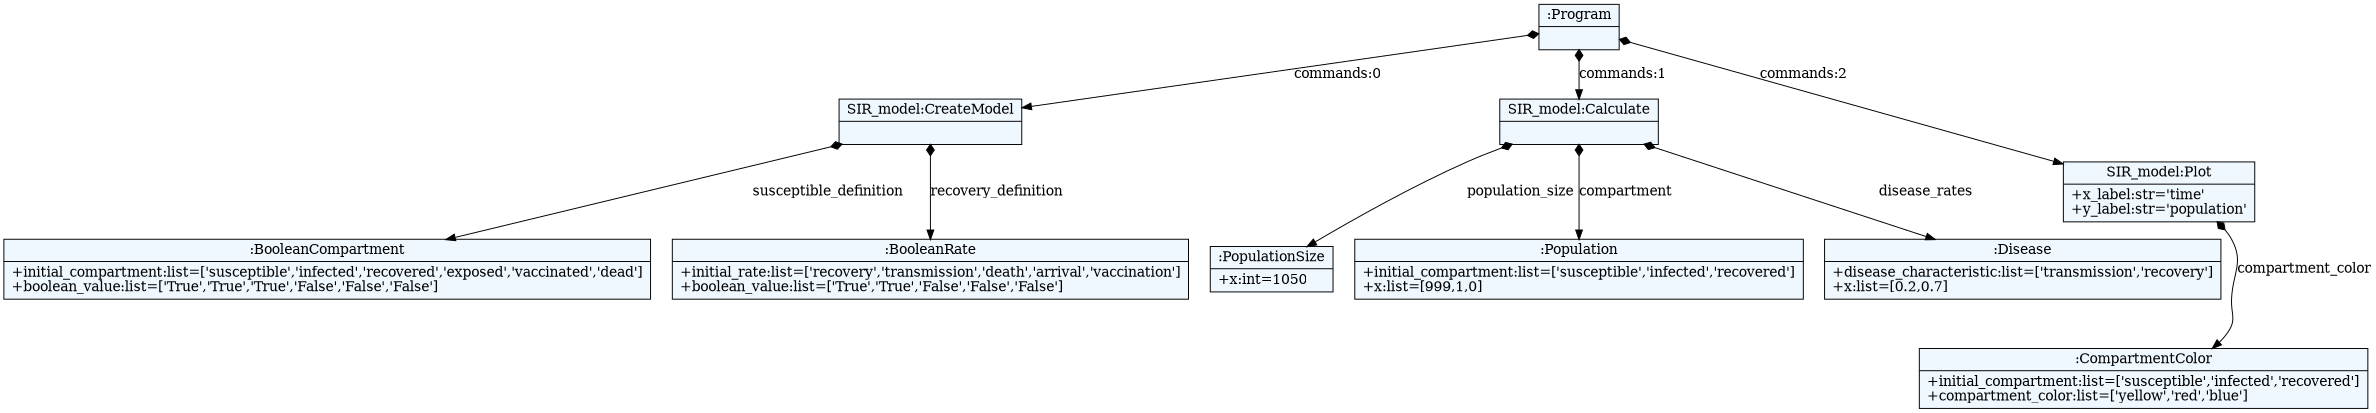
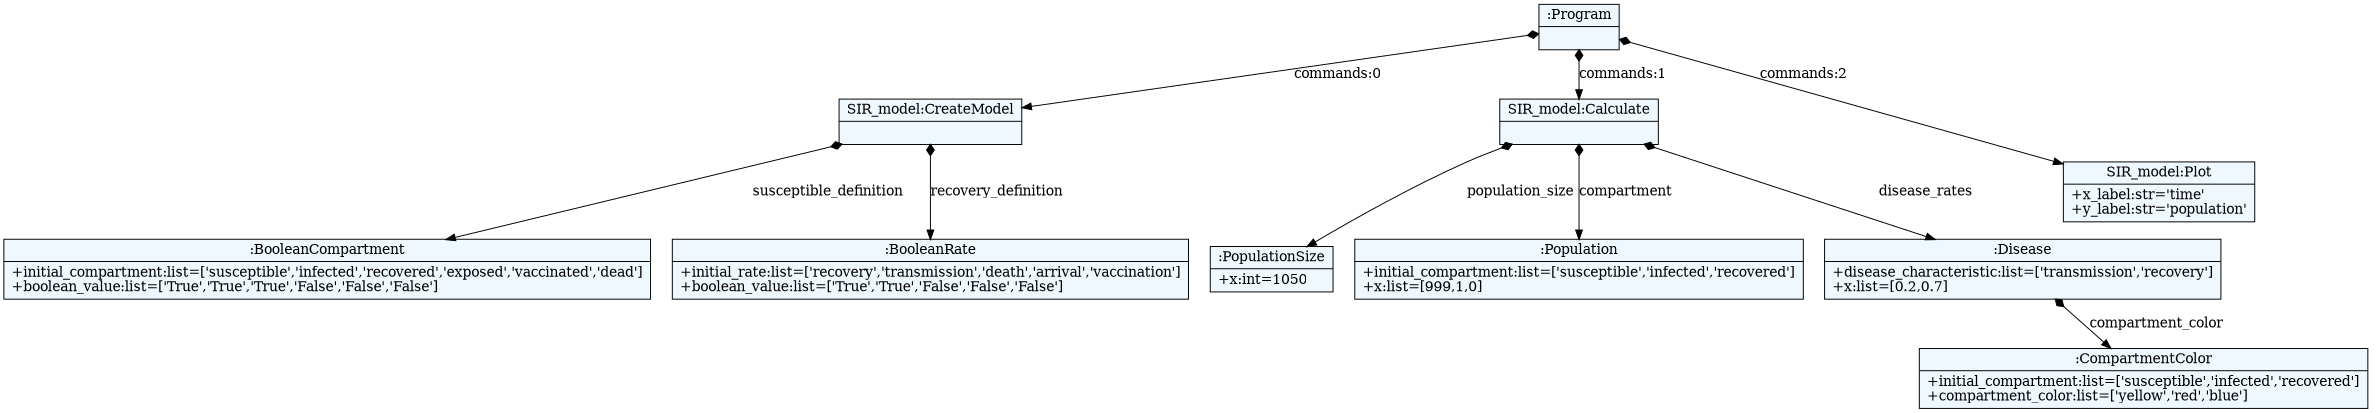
(2233, 287) -> (2084, 324)
